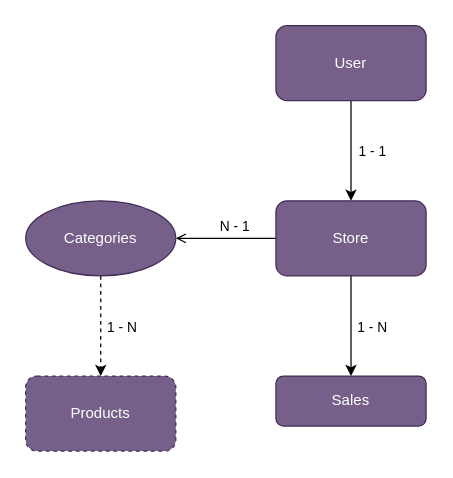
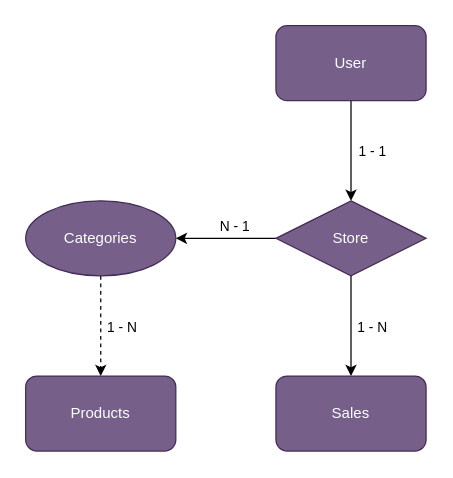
(183, 238) -> (186, 238)
(351, 238) -> (351, 238)
(351, 401) -> (351, 413)
(101, 413) -> (101, 413)
